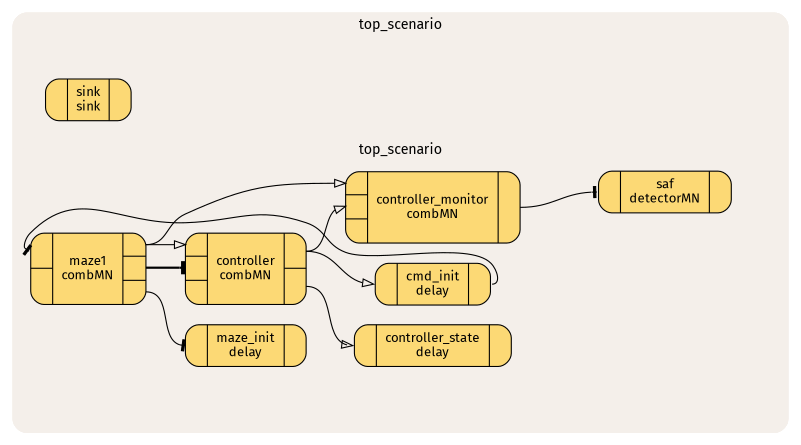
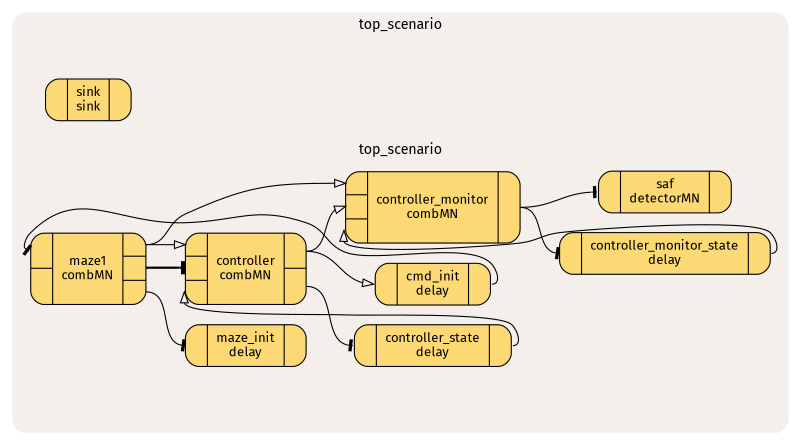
none -> (665, 253)
(329, 313) -> (327, 308)
none -> (361, 315)
